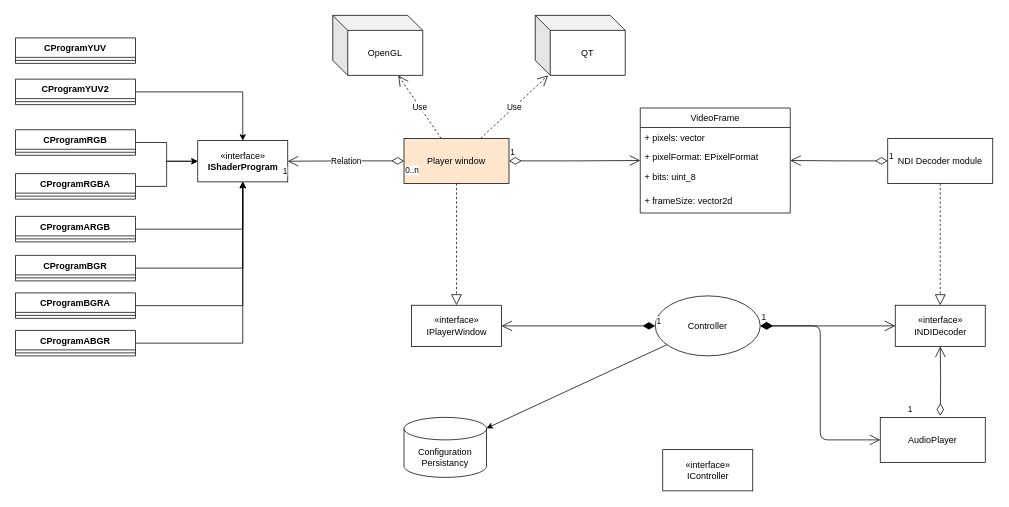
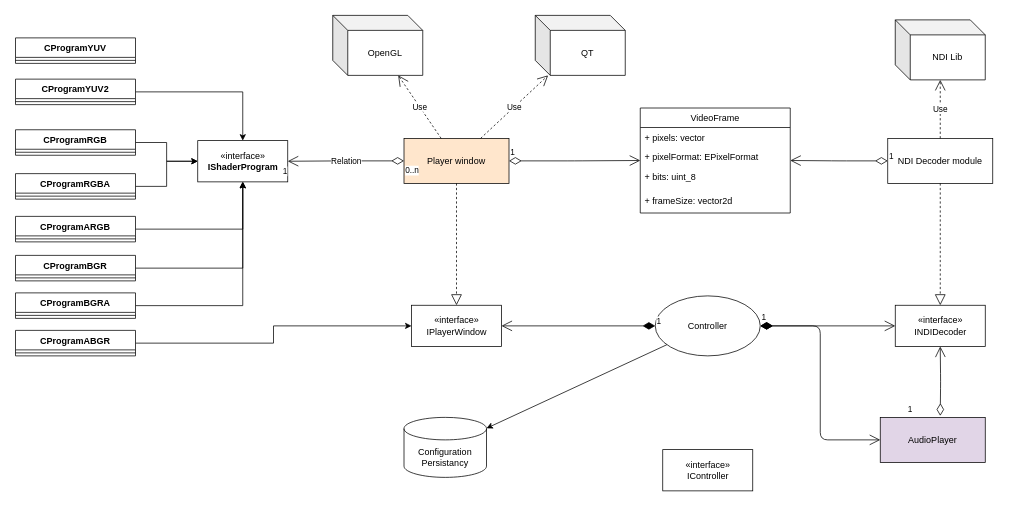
none -> (940, 50)
none -> (940, 110)
(243, 326) -> (273, 335)
(933, 440) -> (933, 440)
